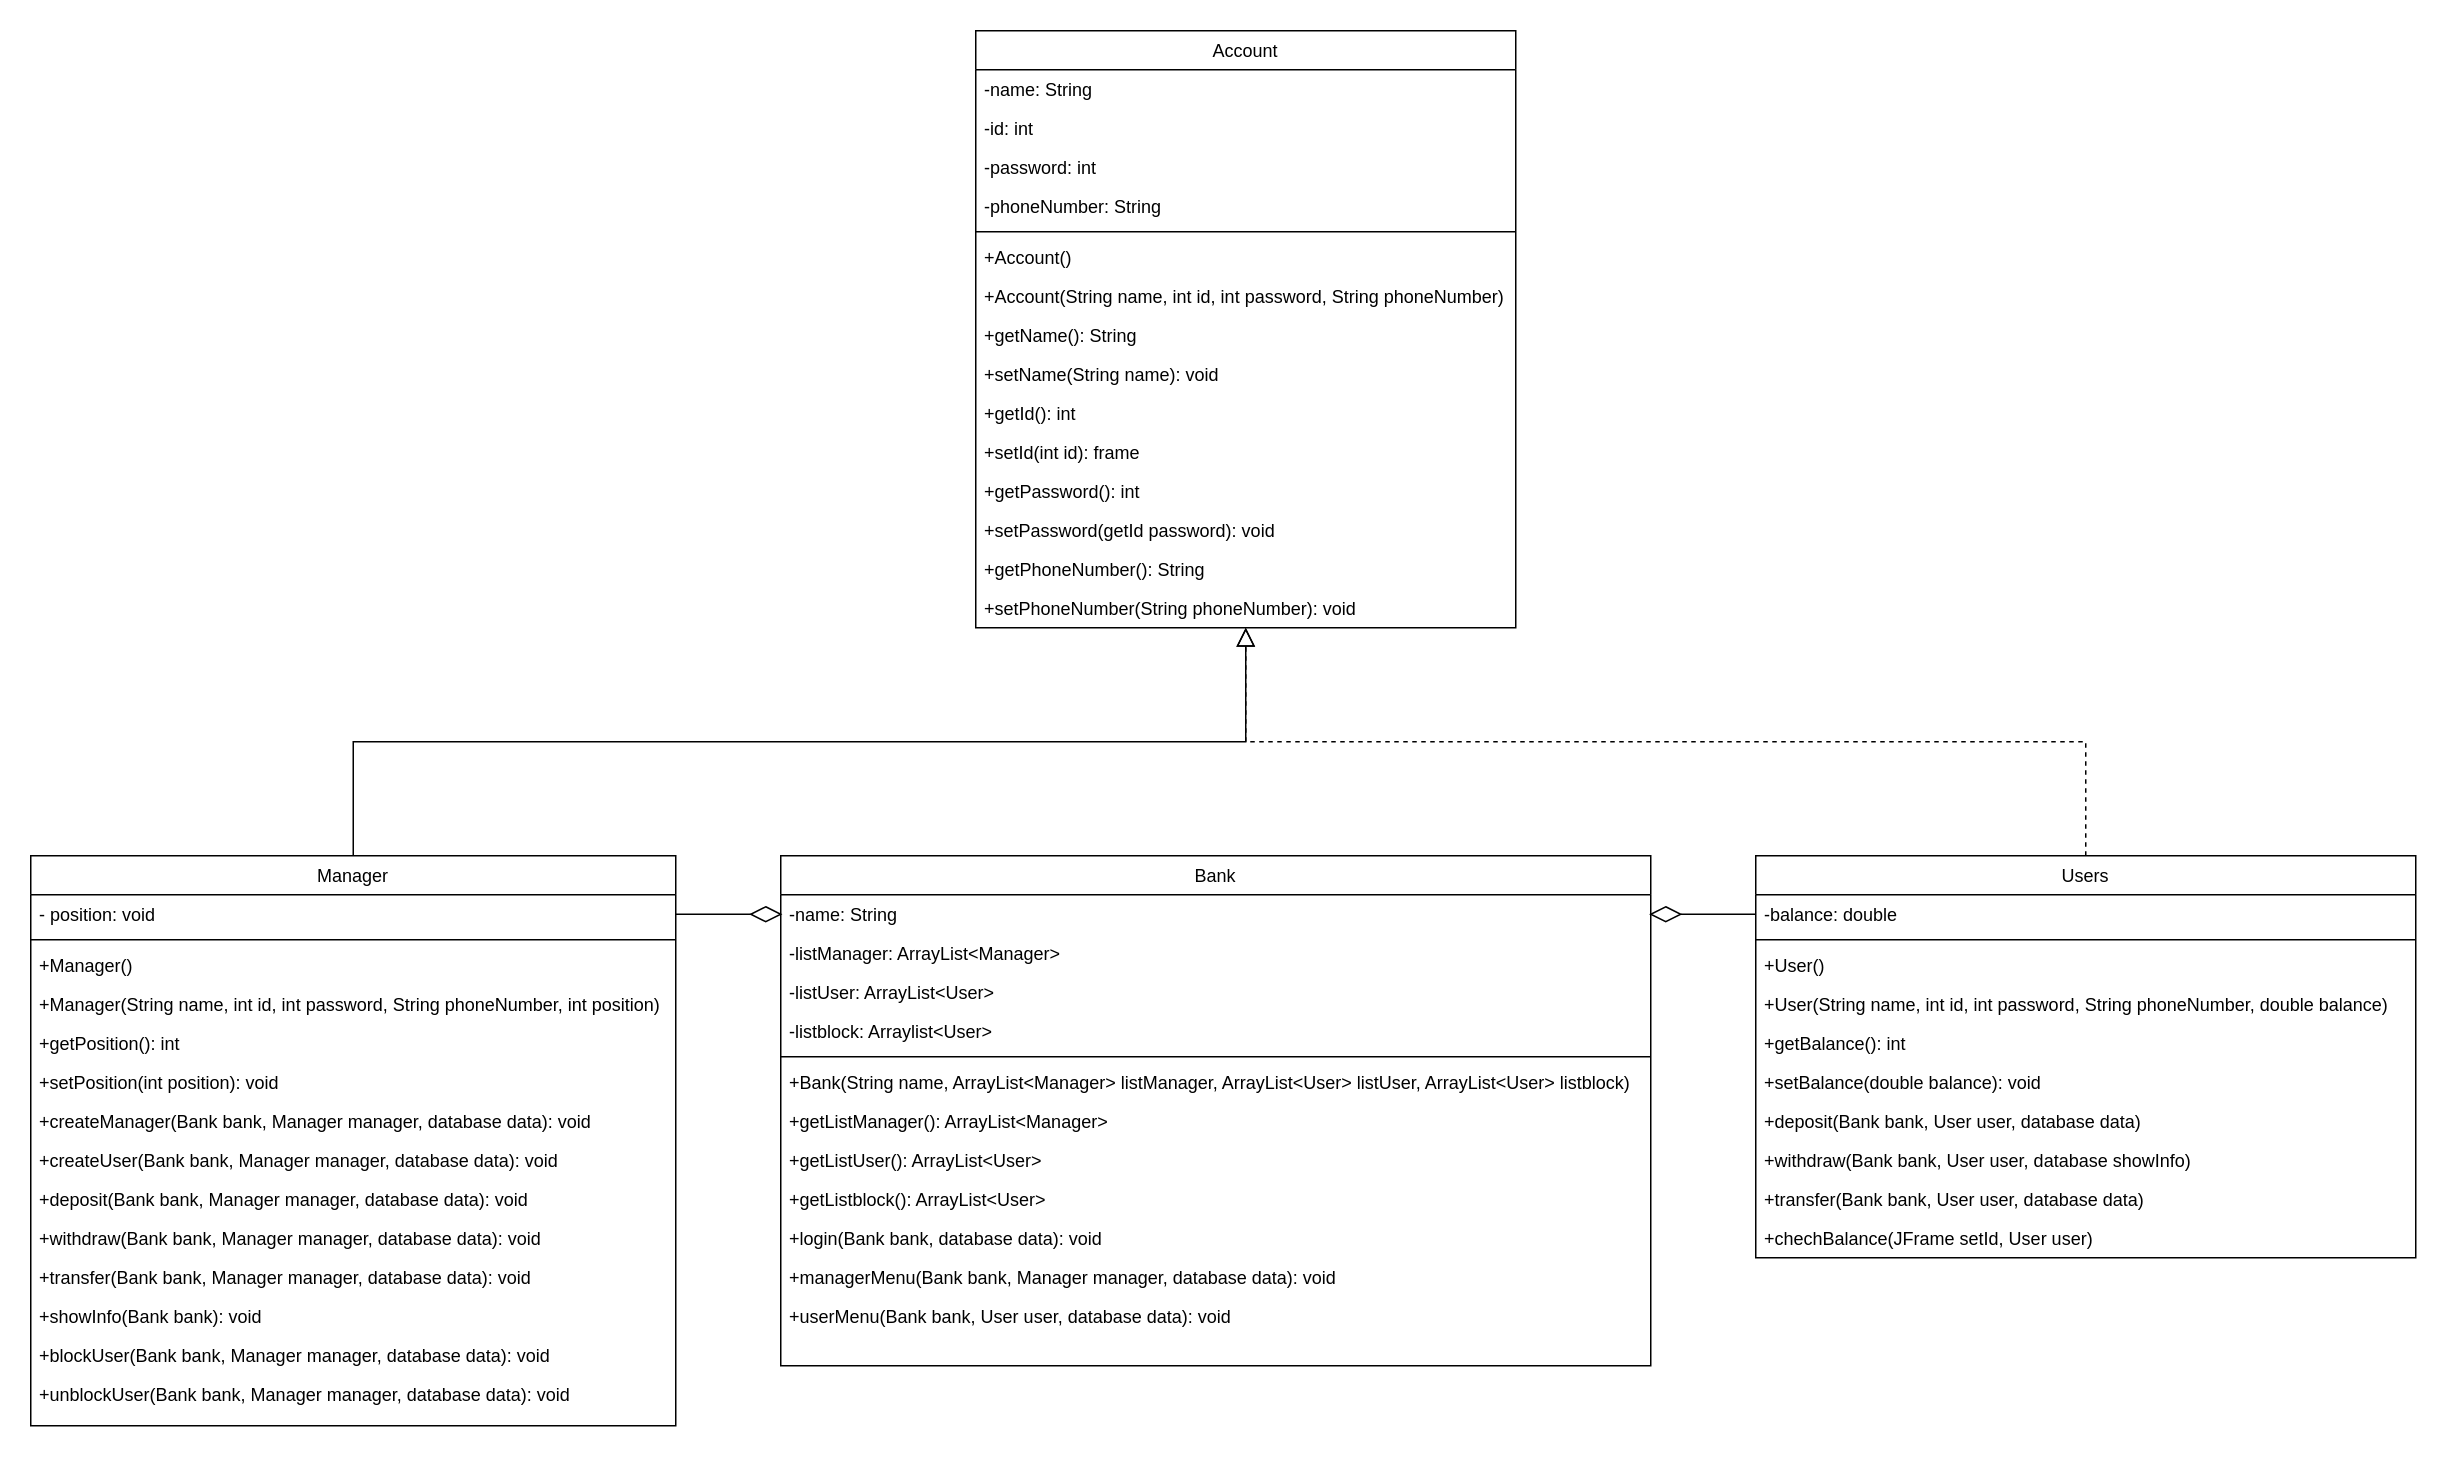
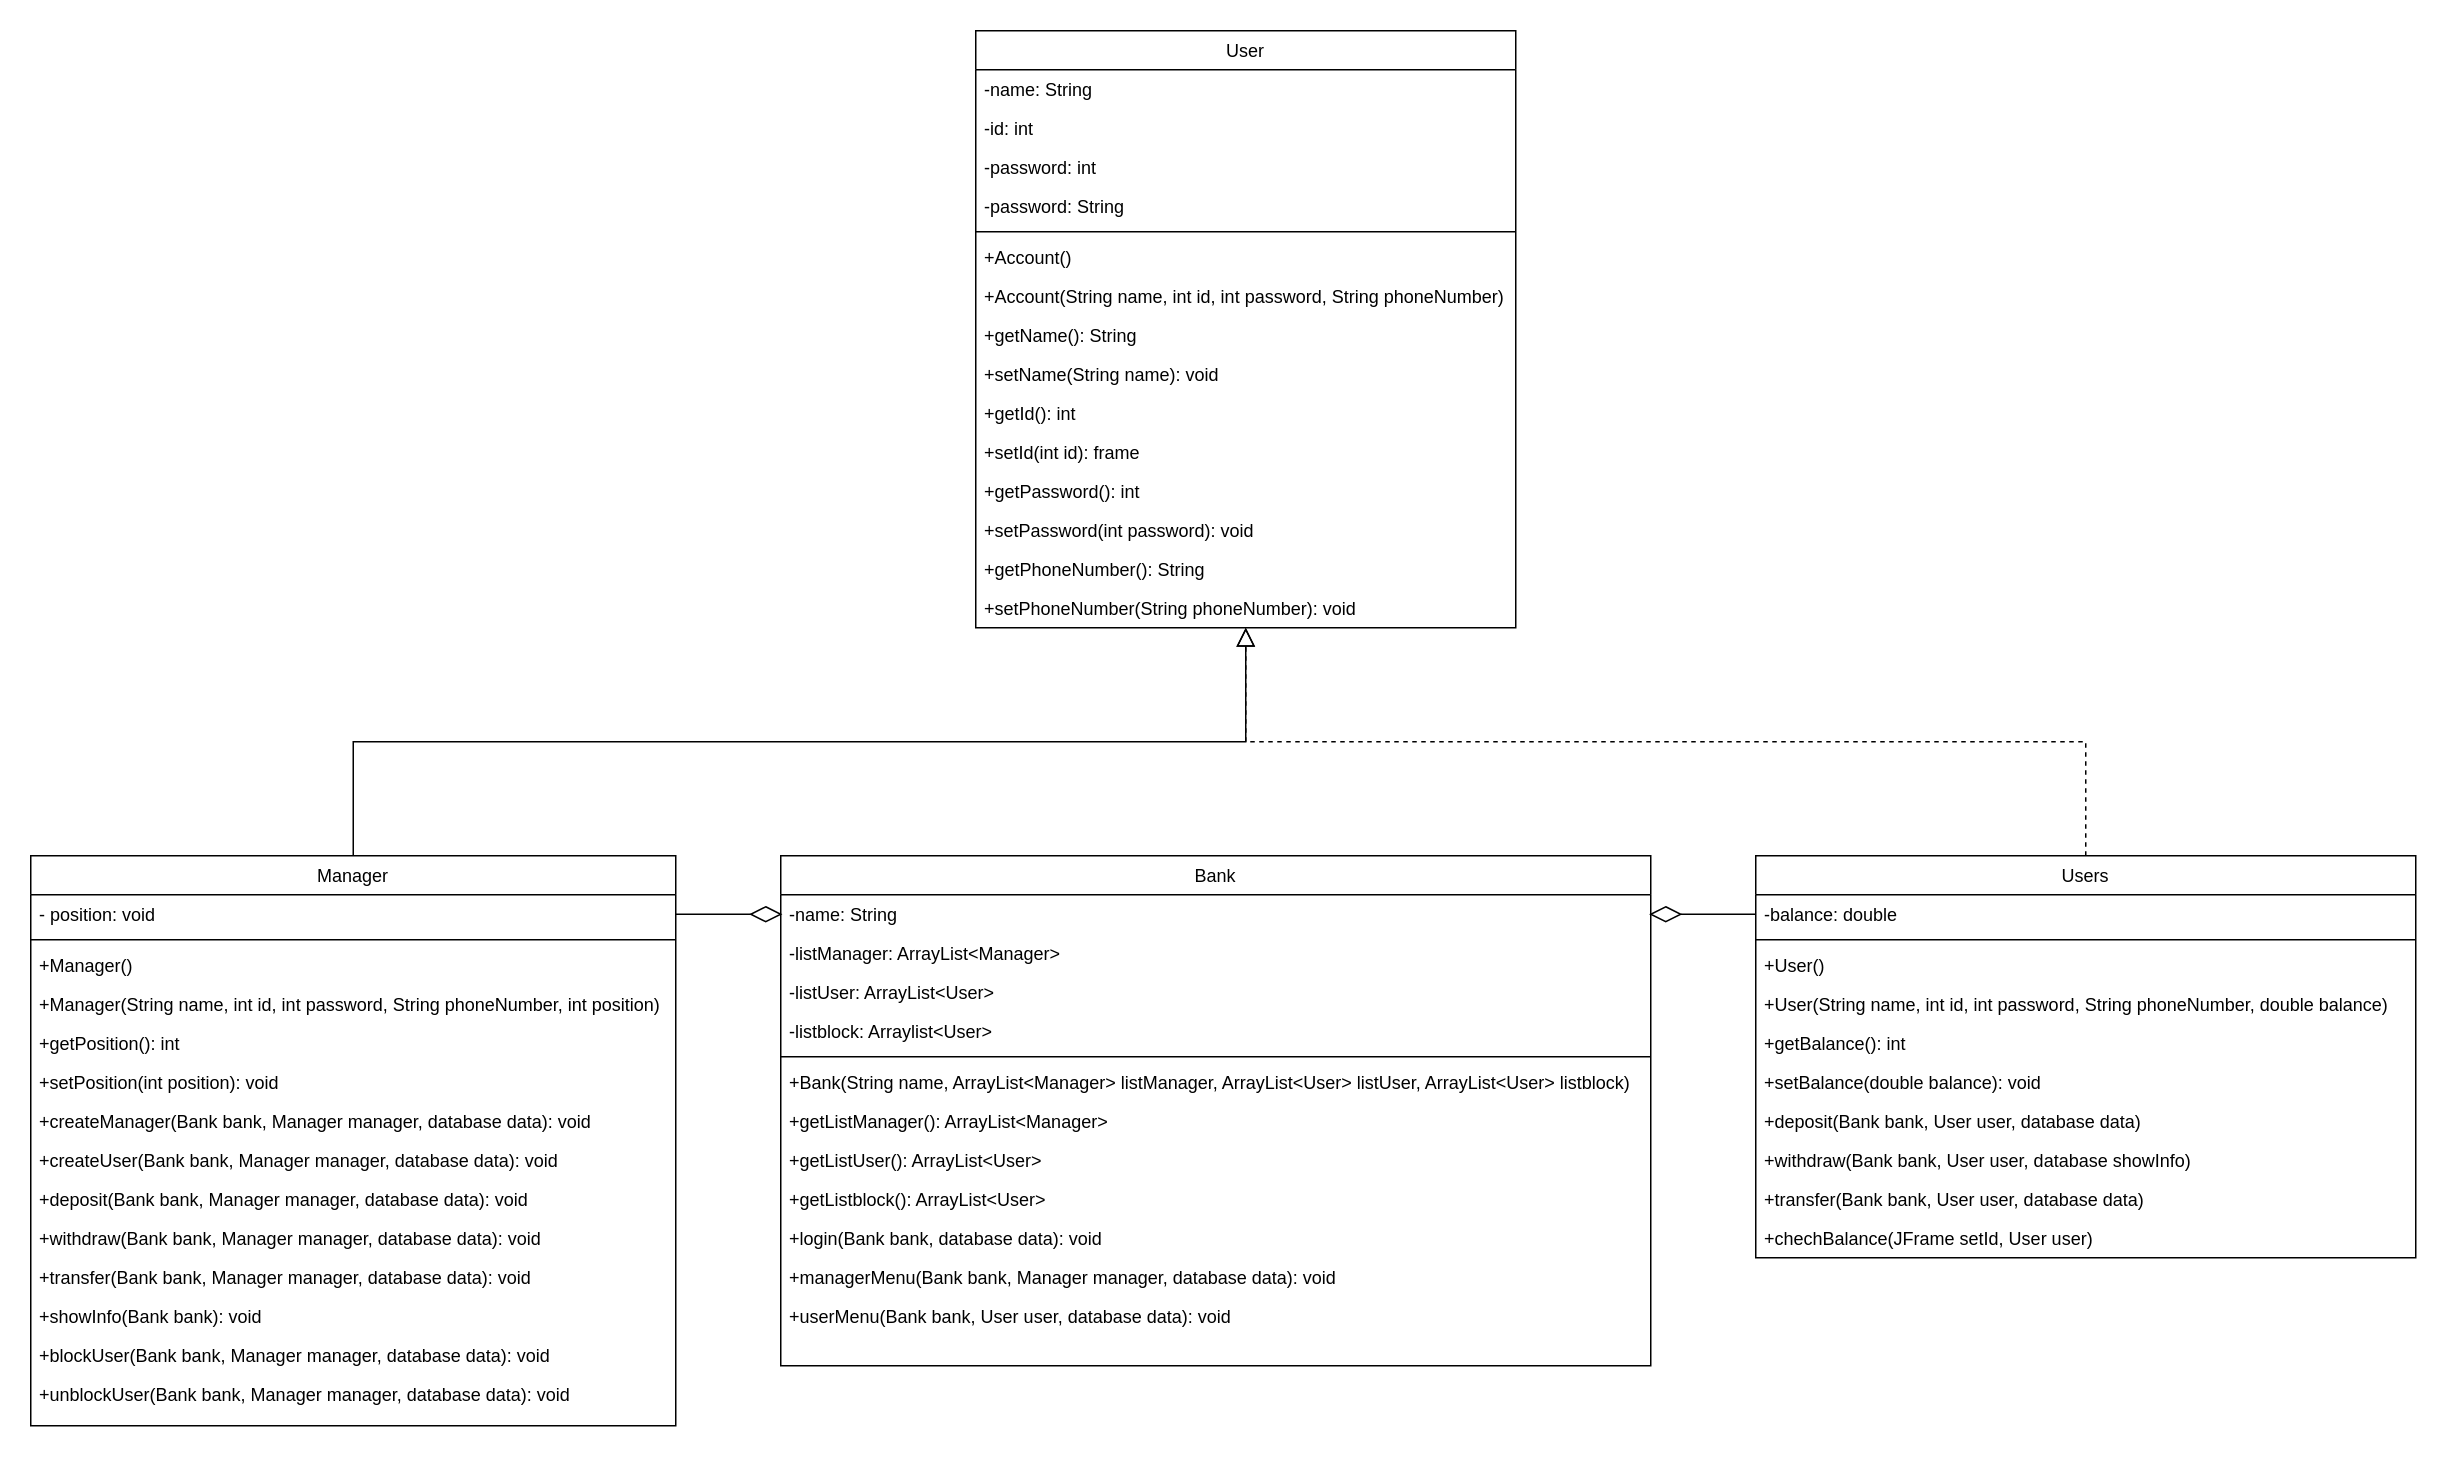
(1245, 51) -> (1245, 51)
(1078, 207) -> (1063, 207)
(1146, 531) -> (1134, 531)
